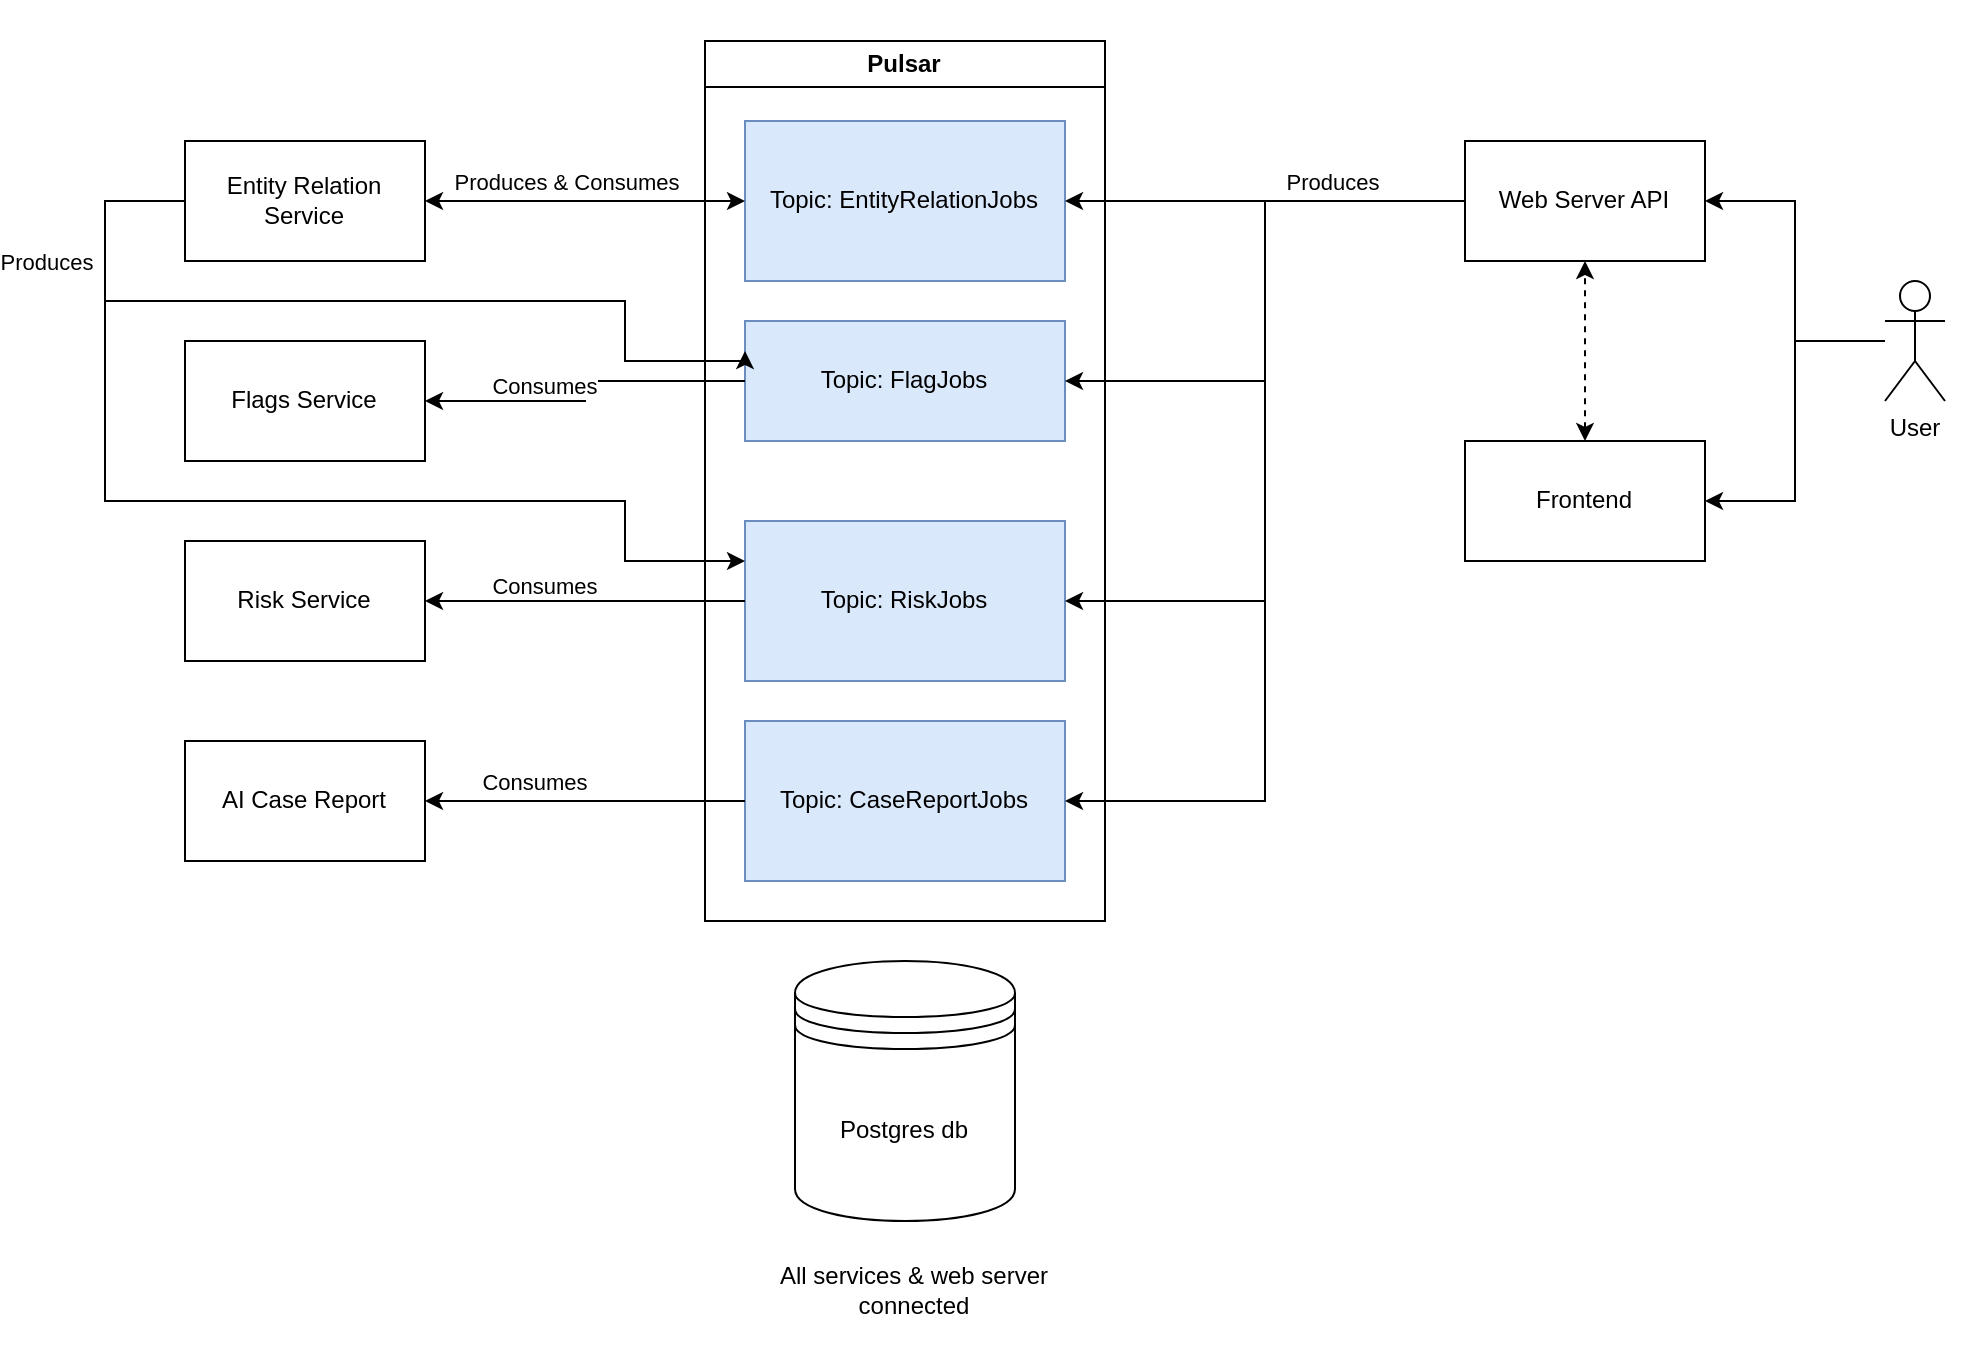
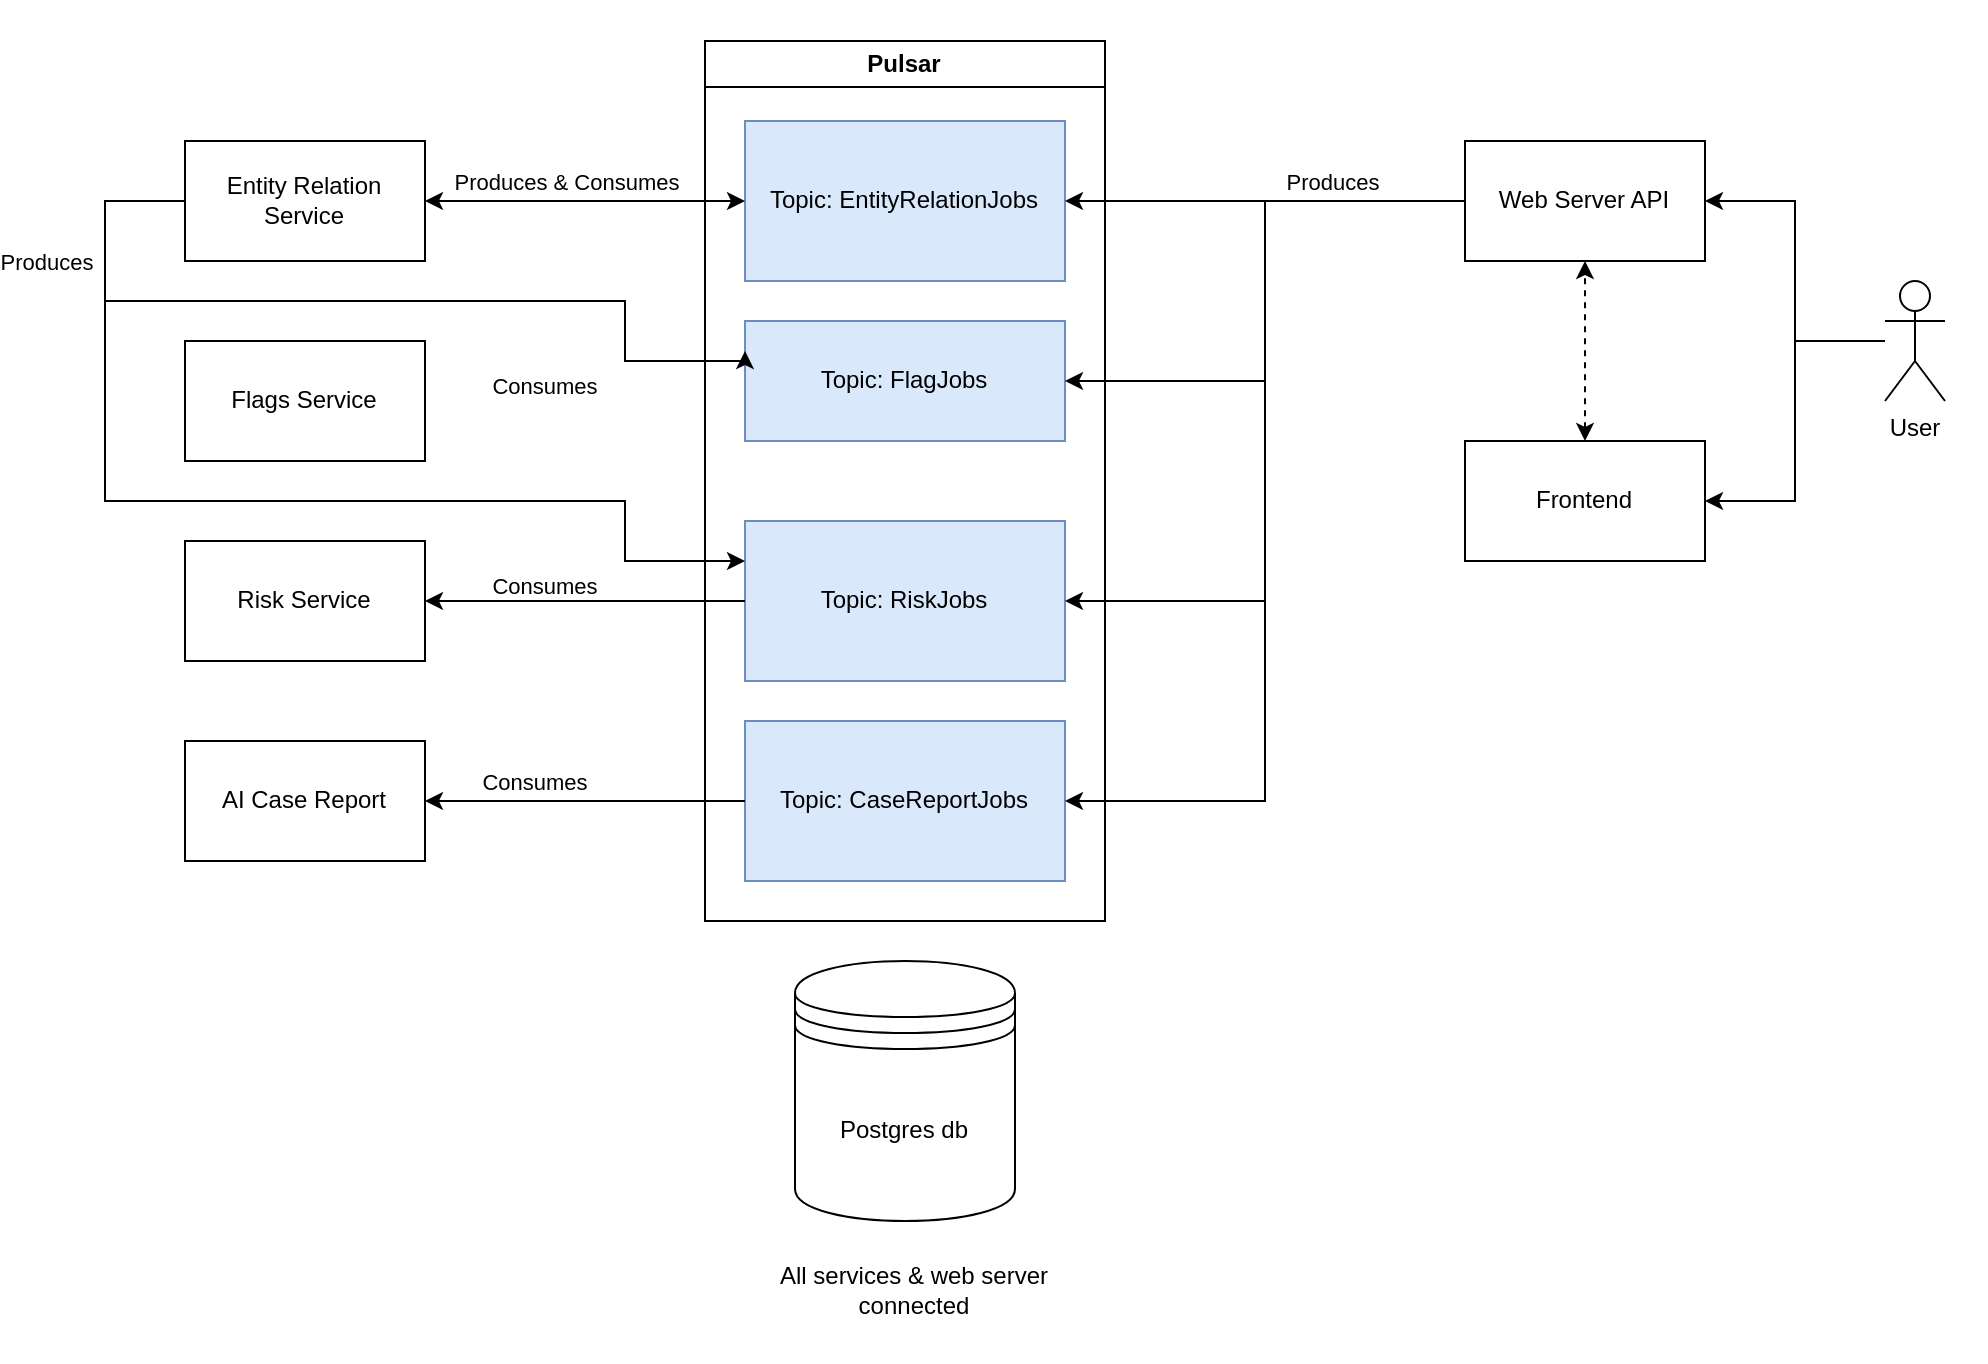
(513, 401) -> none
